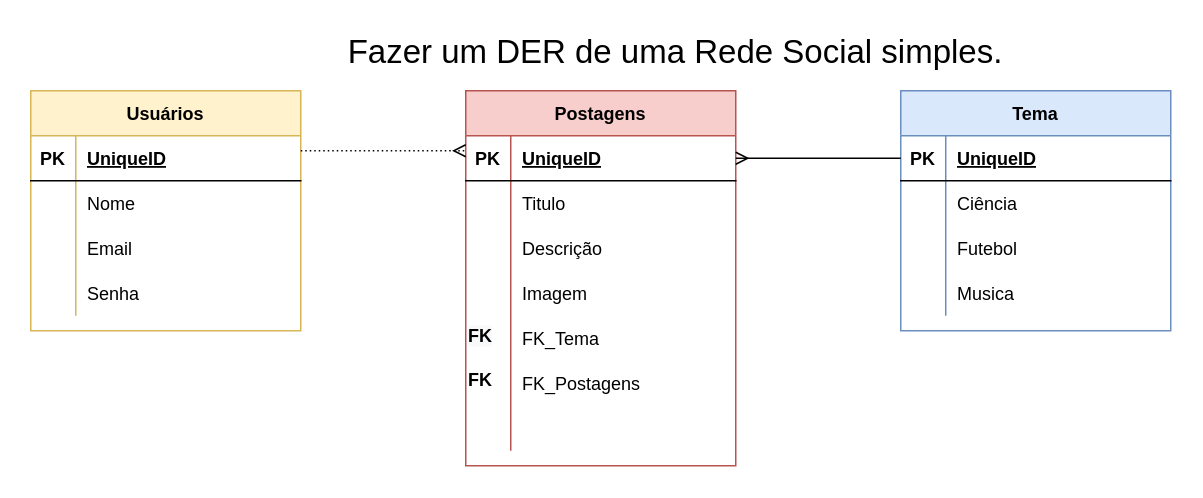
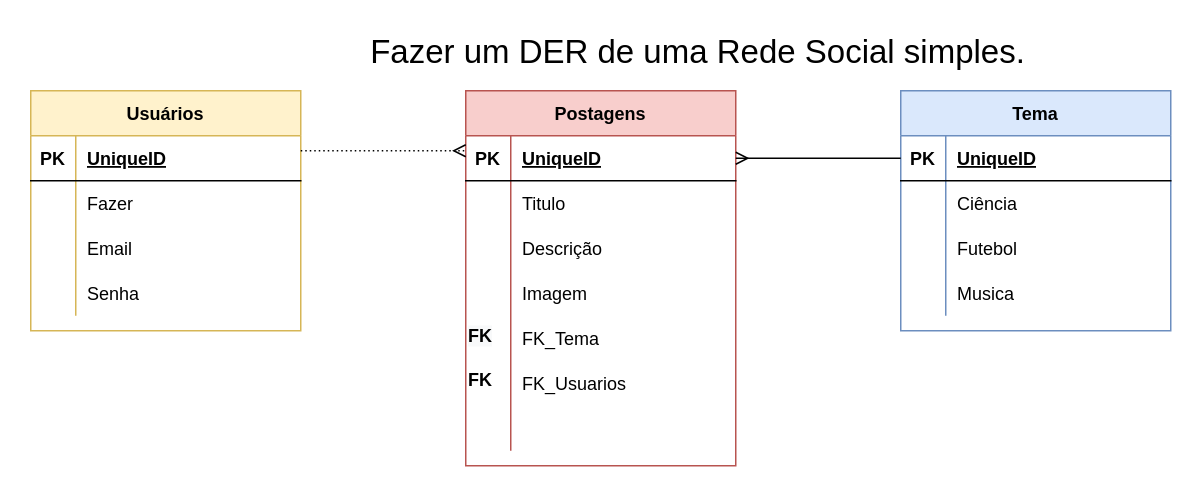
(676, 53) -> (698, 53)
(107, 204) -> (112, 204)
(582, 384) -> (575, 384)
